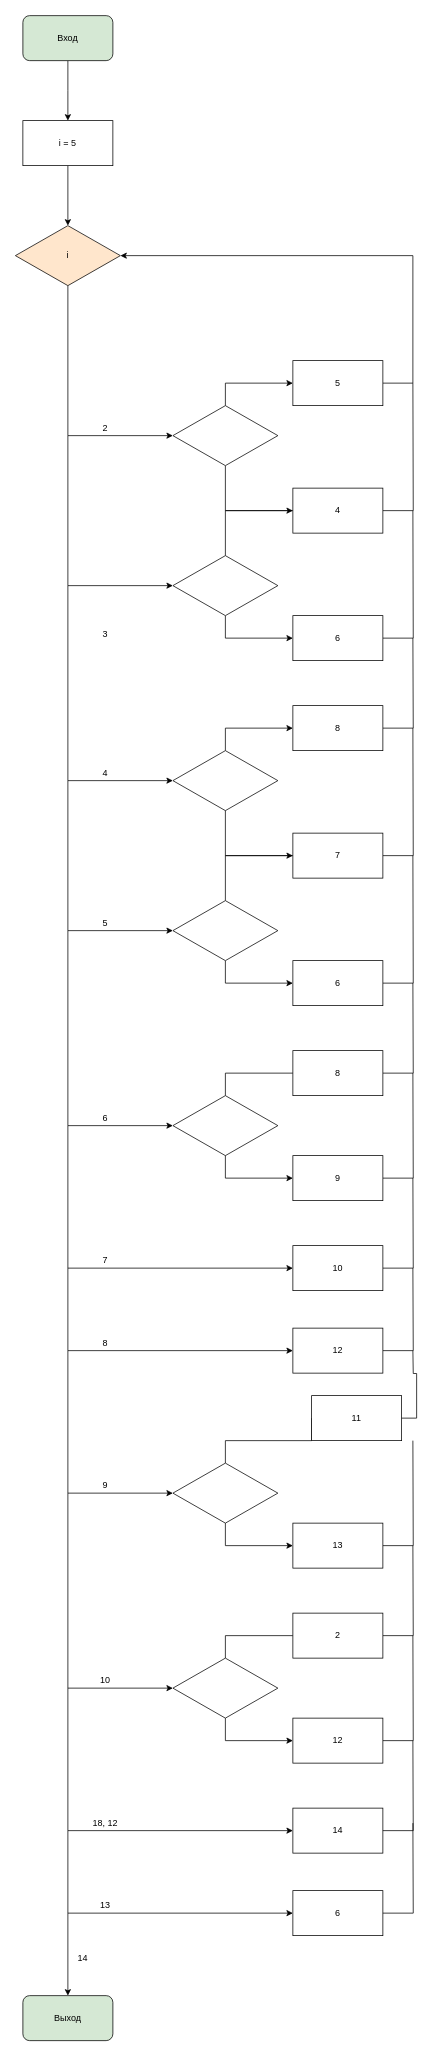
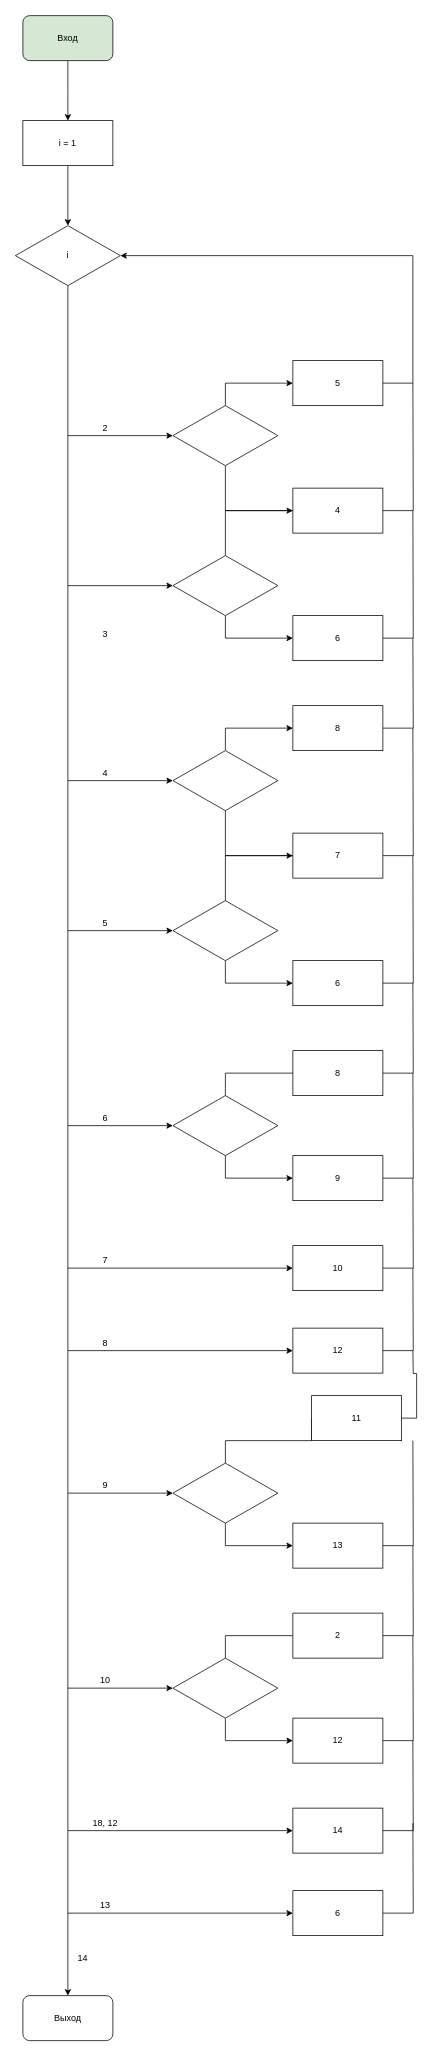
(68, 143) -> (68, 143)
(68, 255) -> (68, 255)
(68, 2018) -> (68, 2018)
